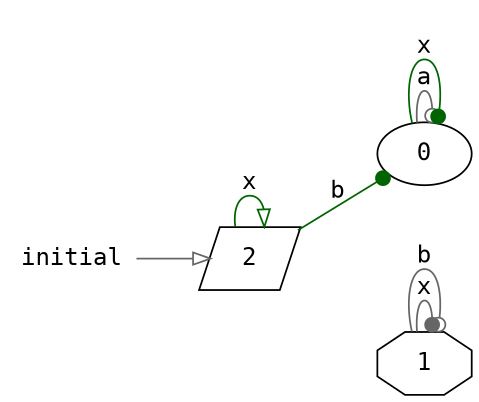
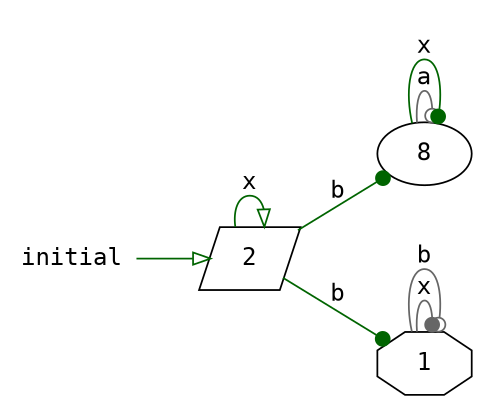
(425, 154) -> (425, 154)
(165, 259) -> (165, 259)
none -> (330, 306)
